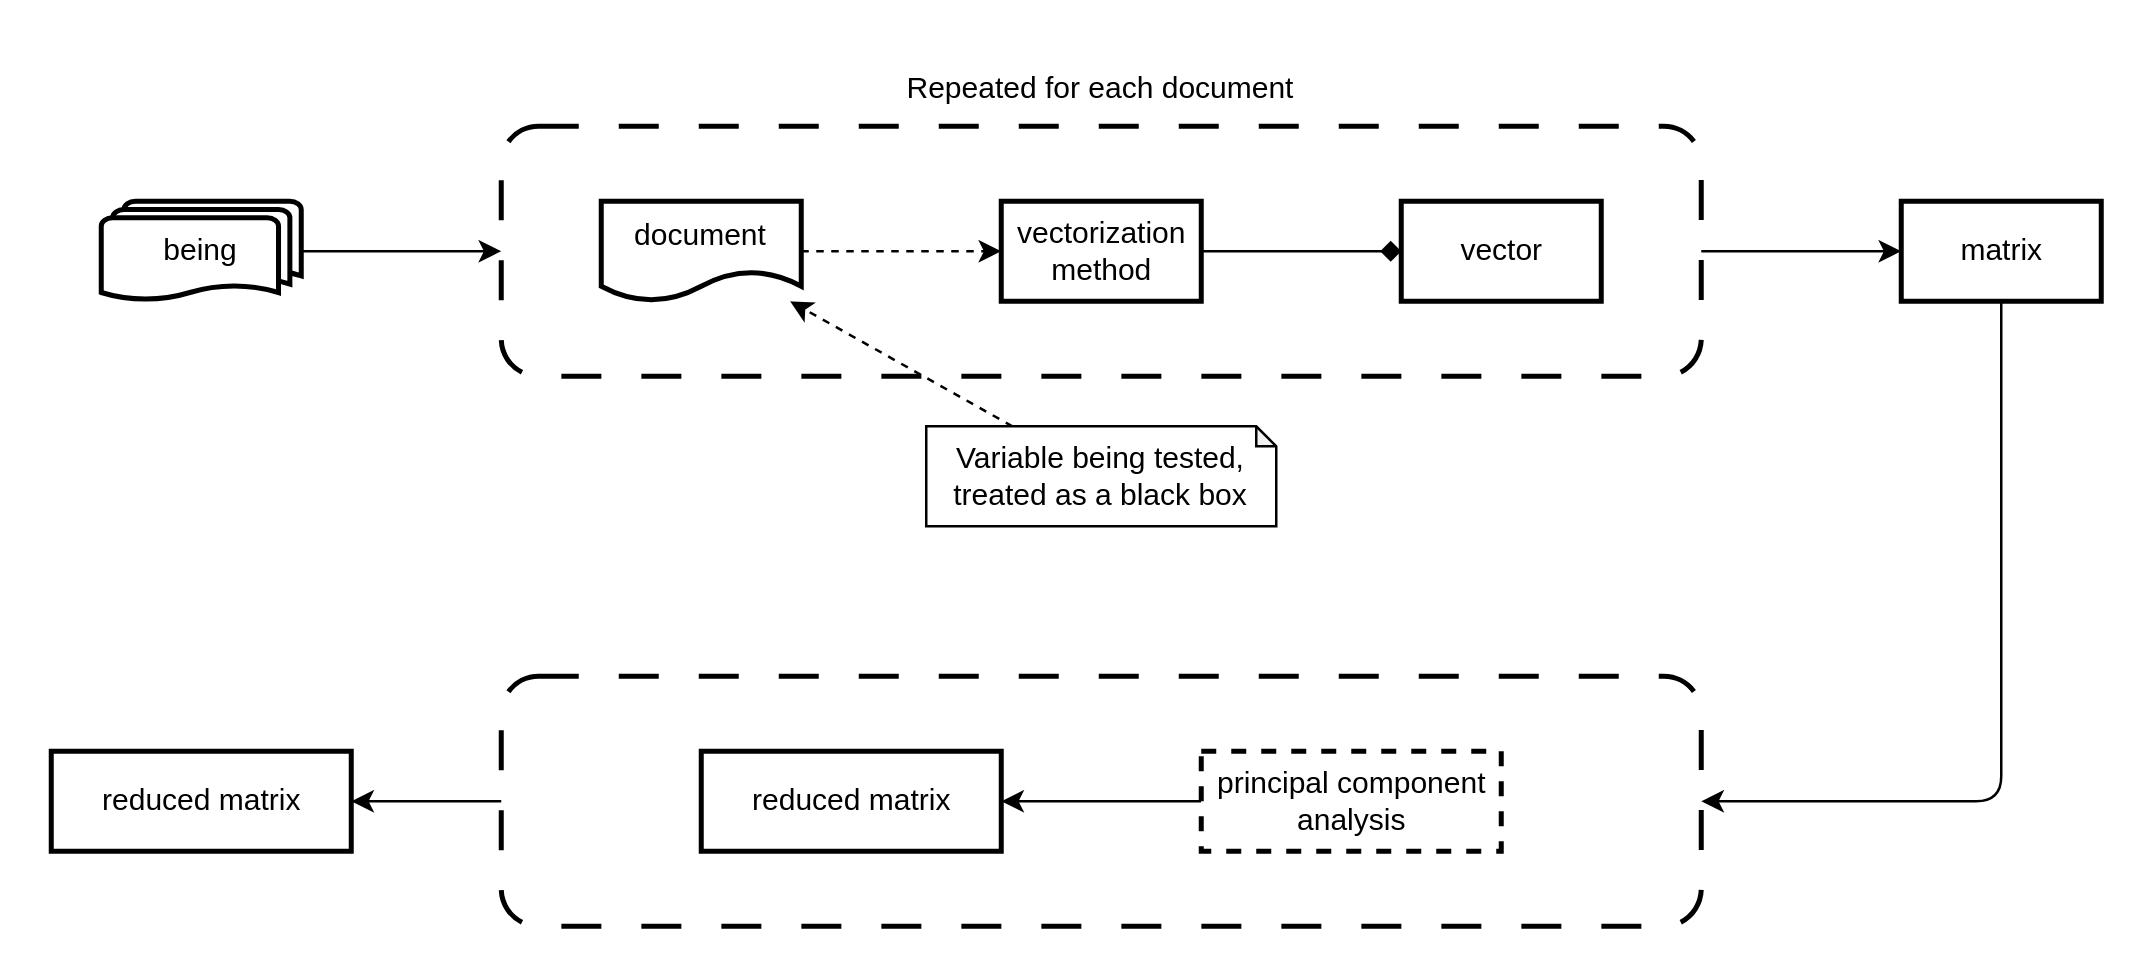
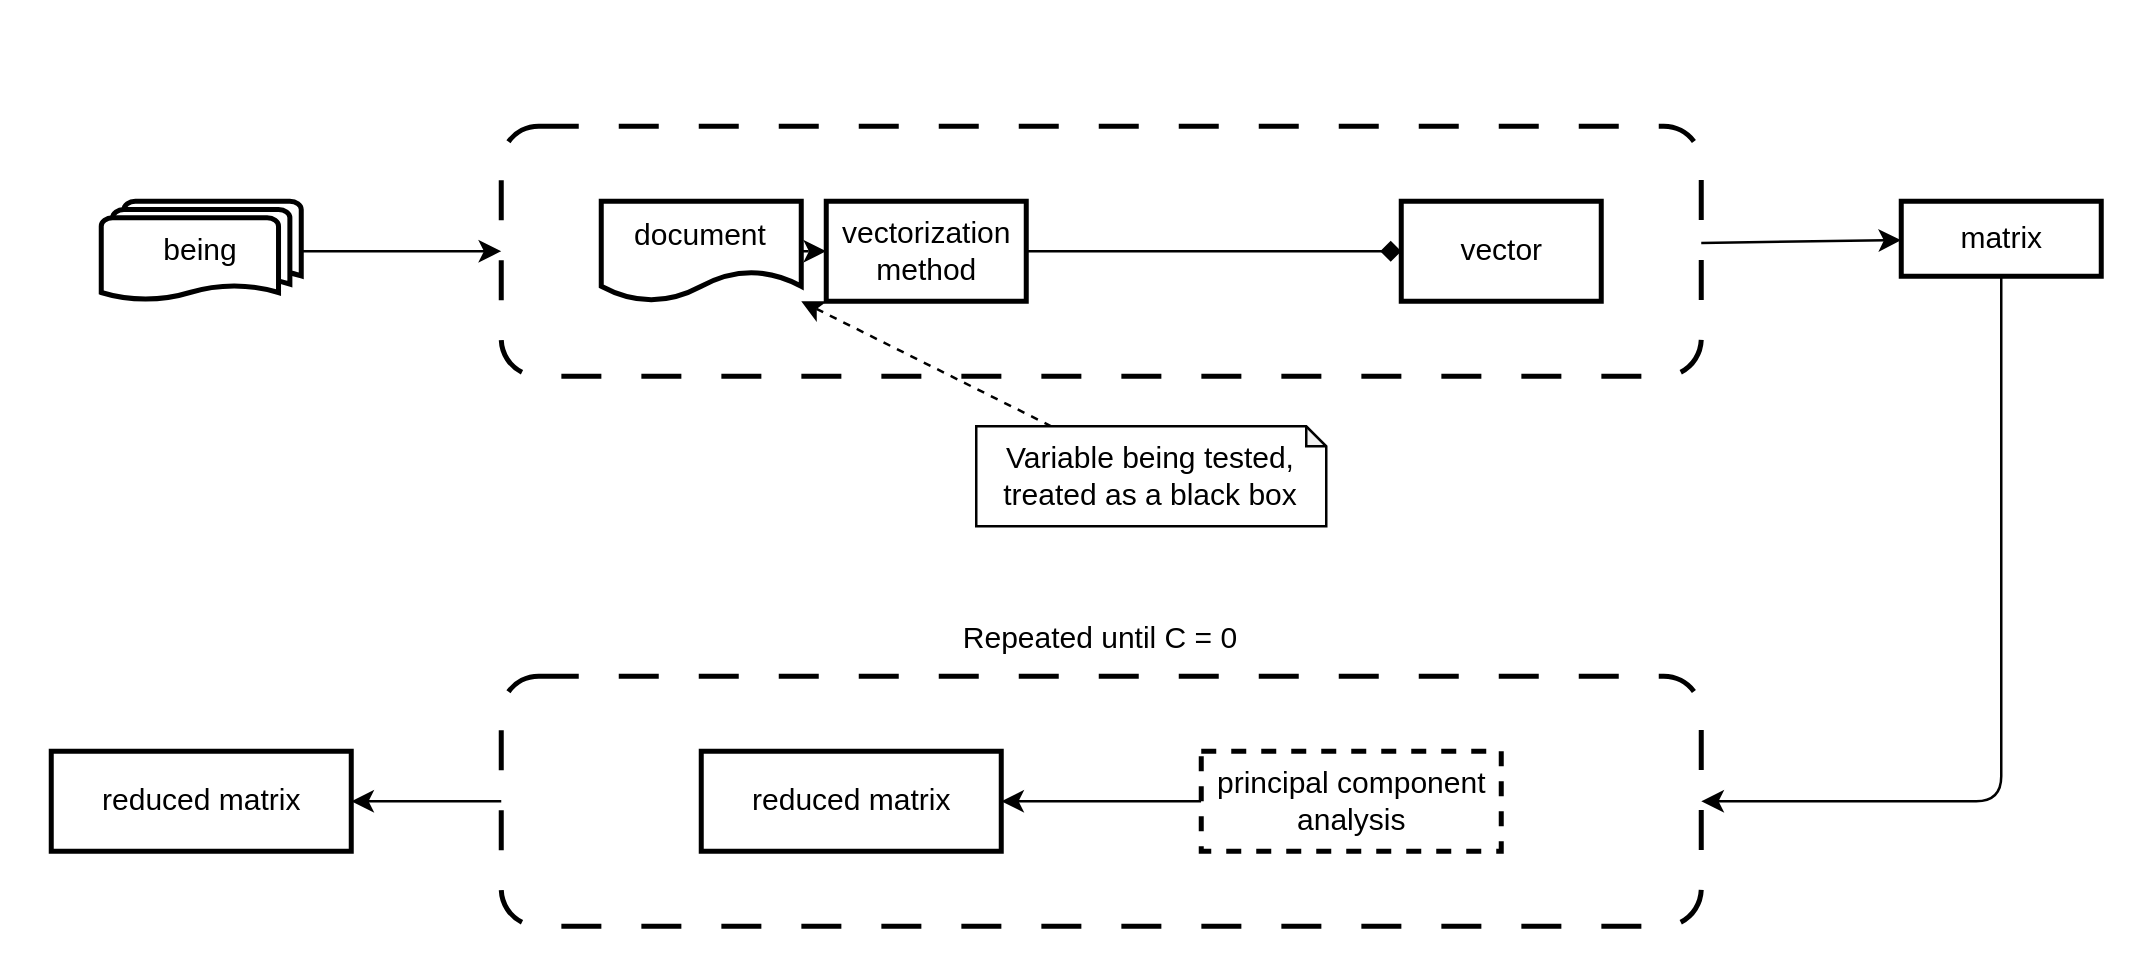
(1101, 89) -> none
(1101, 251) -> (926, 251)
(2001, 251) -> (2001, 239)
(1101, 476) -> (1151, 476)
none -> (1101, 639)
